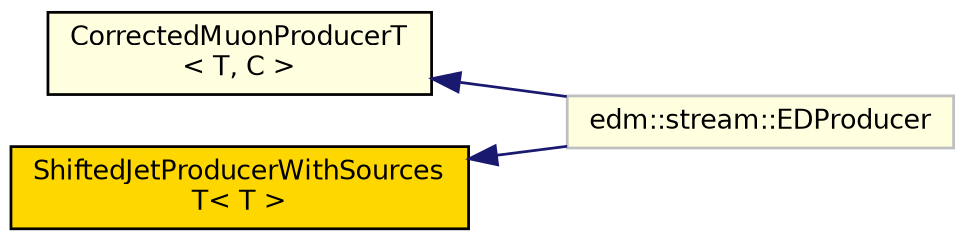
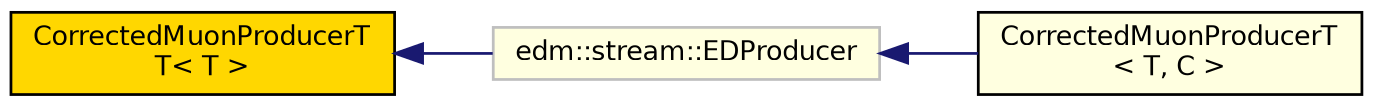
(513, 89) -> (943, 53)
(240, 188) -> (203, 53)
